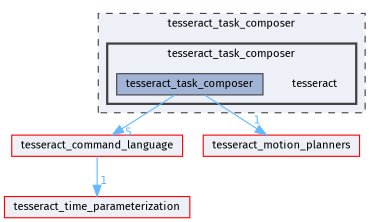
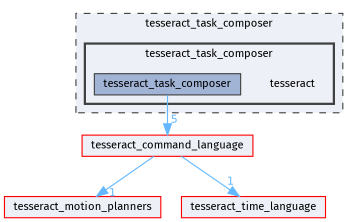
(244, 120) -> (130, 173)
(97, 207) -> (253, 207)
